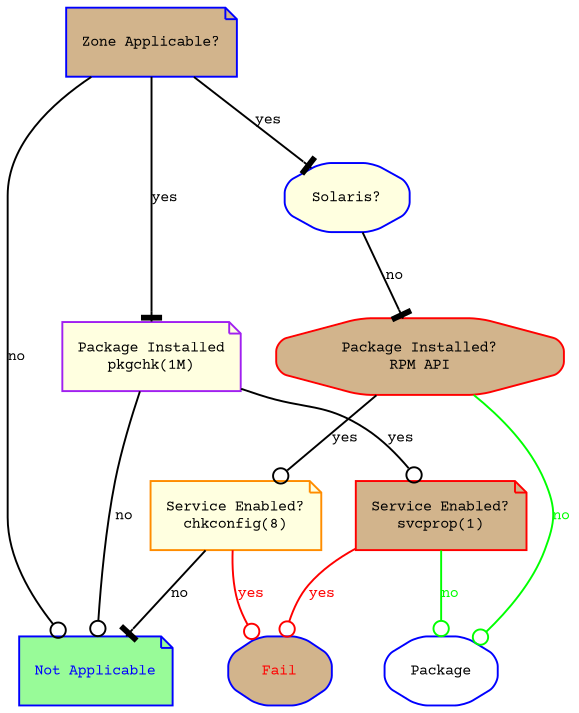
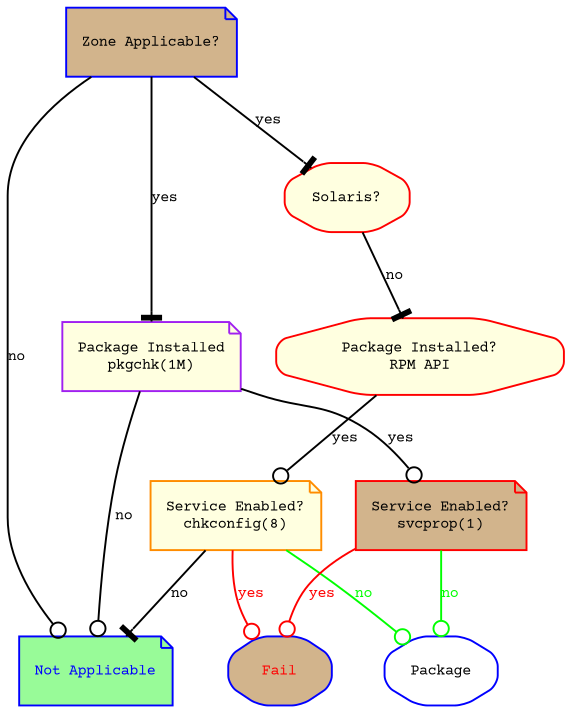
(347, 198) -> (347, 198)
(420, 357) -> (420, 357)
(553, 510) -> (342, 590)
